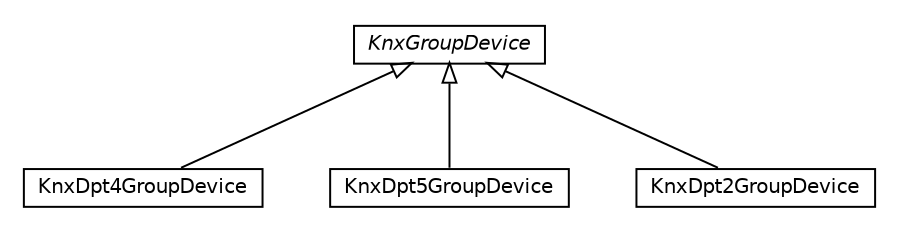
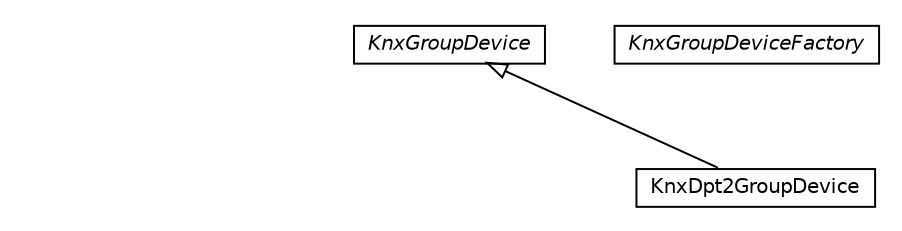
none -> (746, 44)
(143, 187) -> none
(449, 187) -> none
